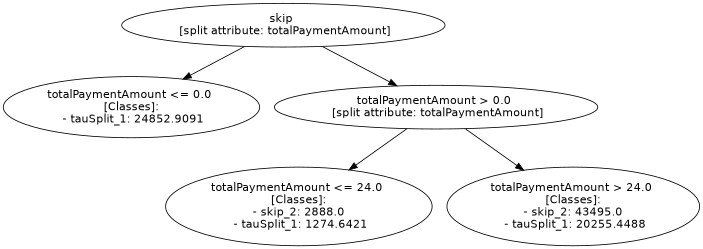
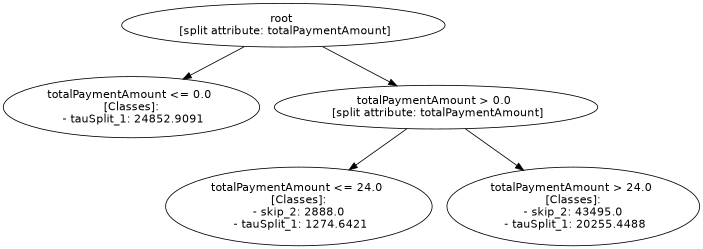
(283, 25) -> (283, 25)
